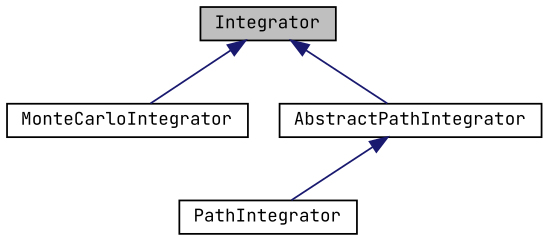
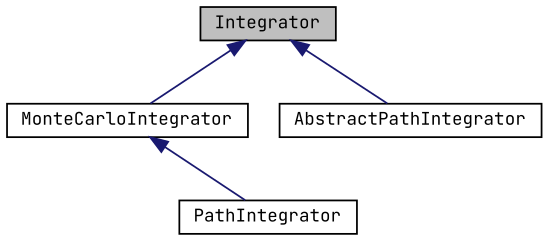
(332, 174) -> (205, 174)
